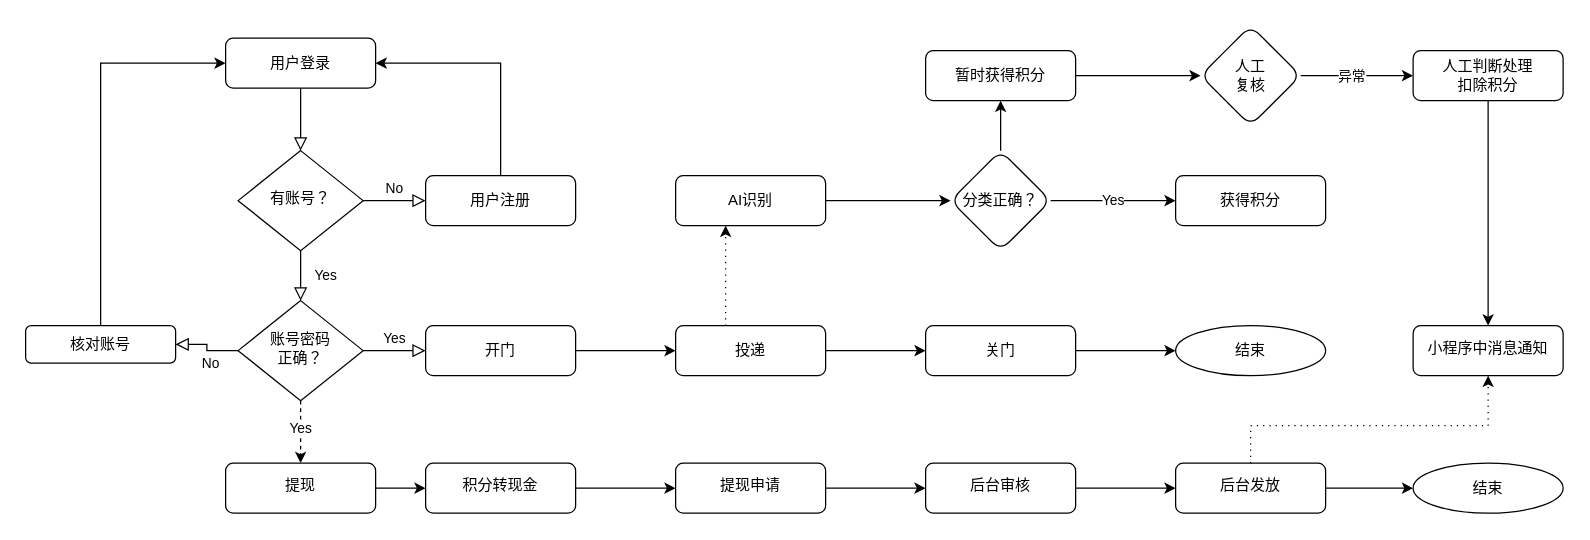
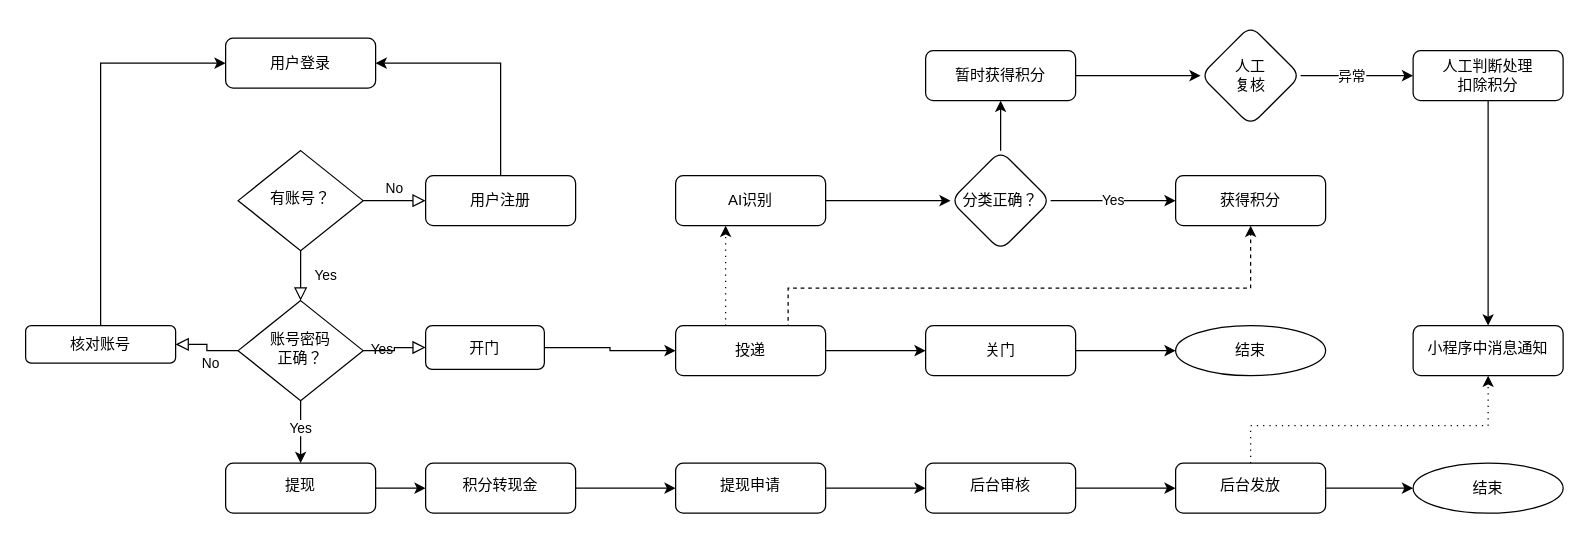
(301, 113) -> none
none -> (1029, 288)
(501, 351) -> (485, 348)
(301, 444) -> (301, 444)
